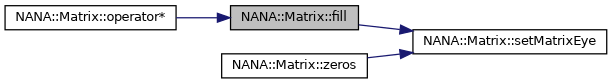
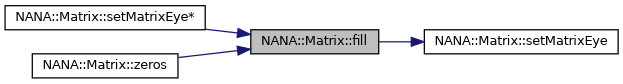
(91, 18) -> (105, 18)
(384, 56) -> (208, 54)
